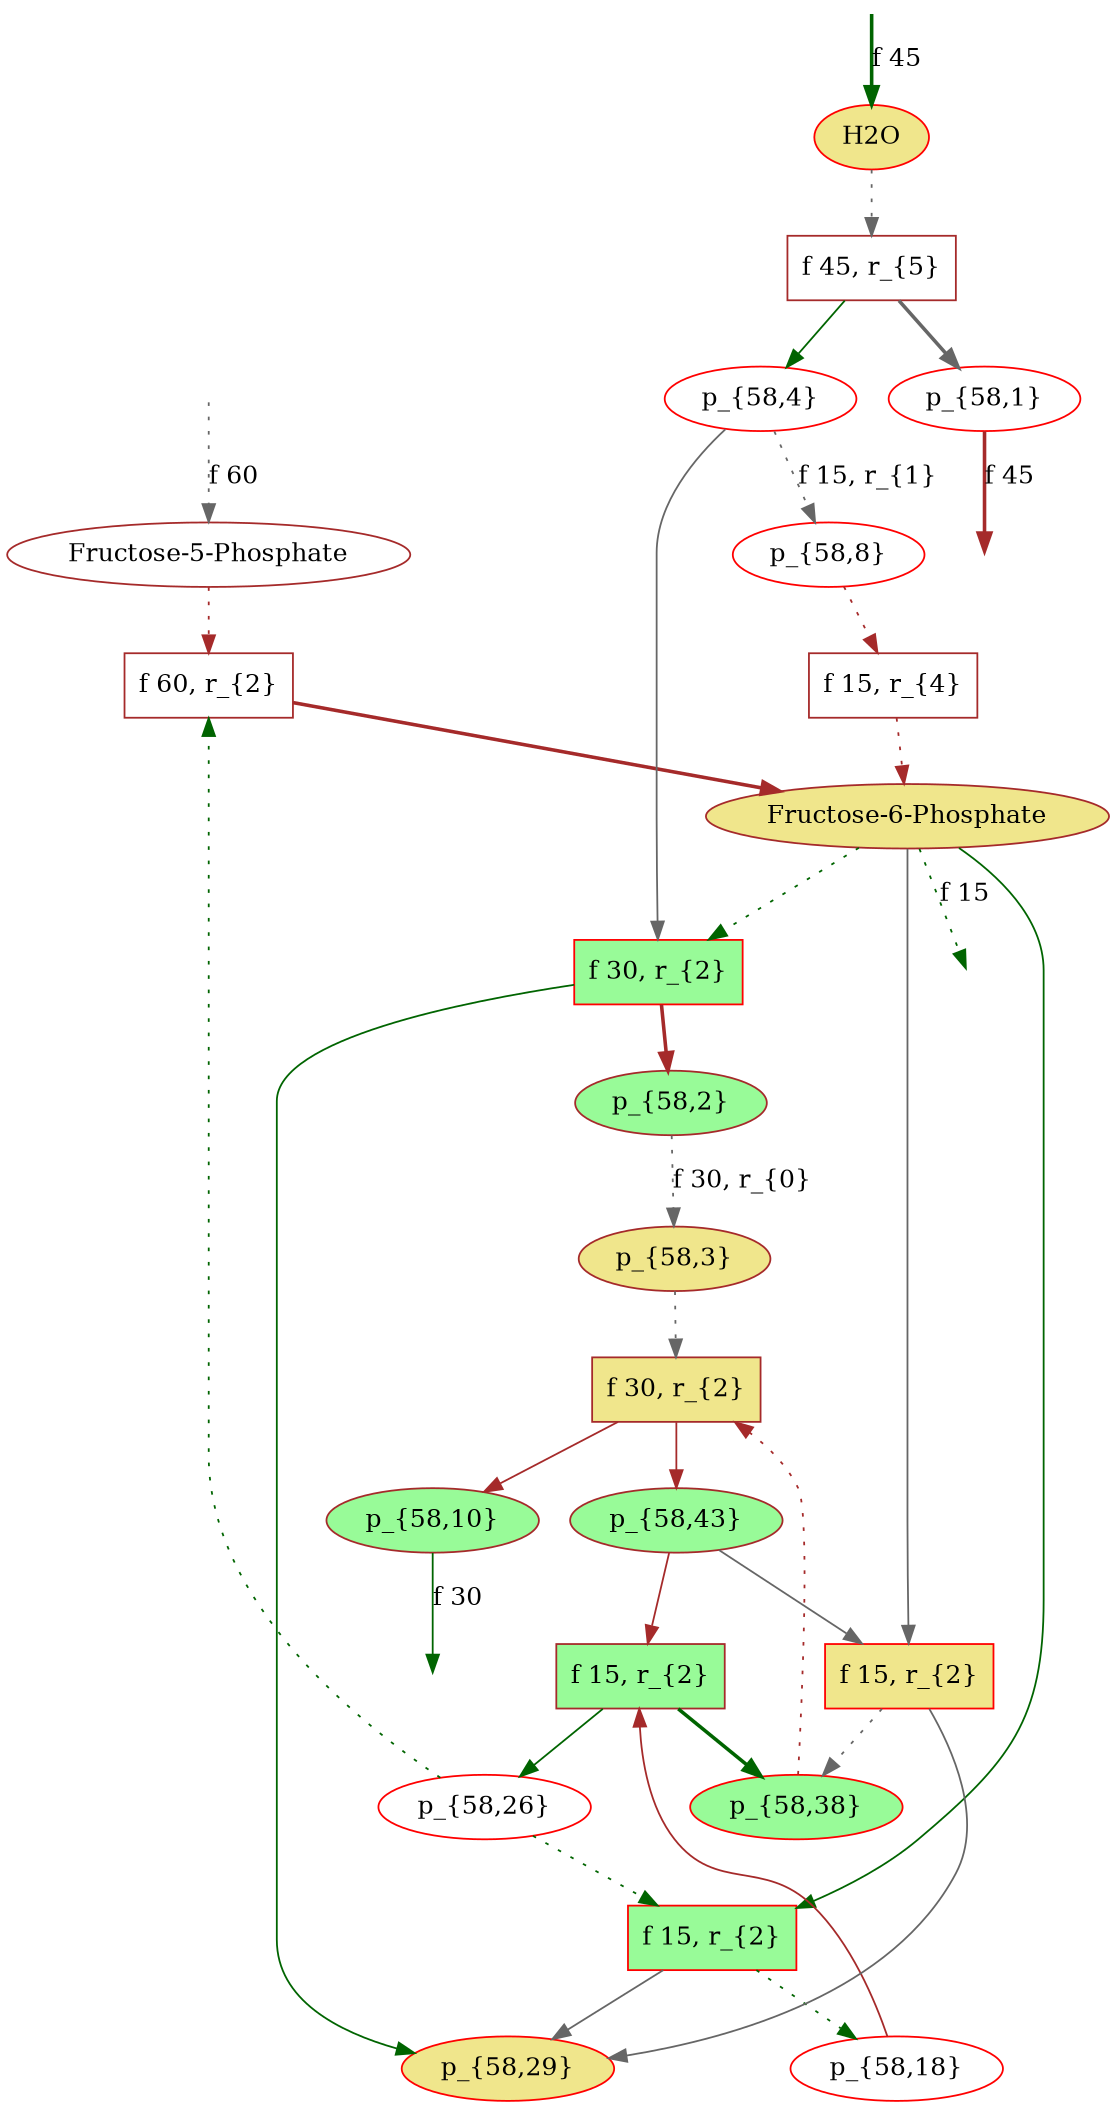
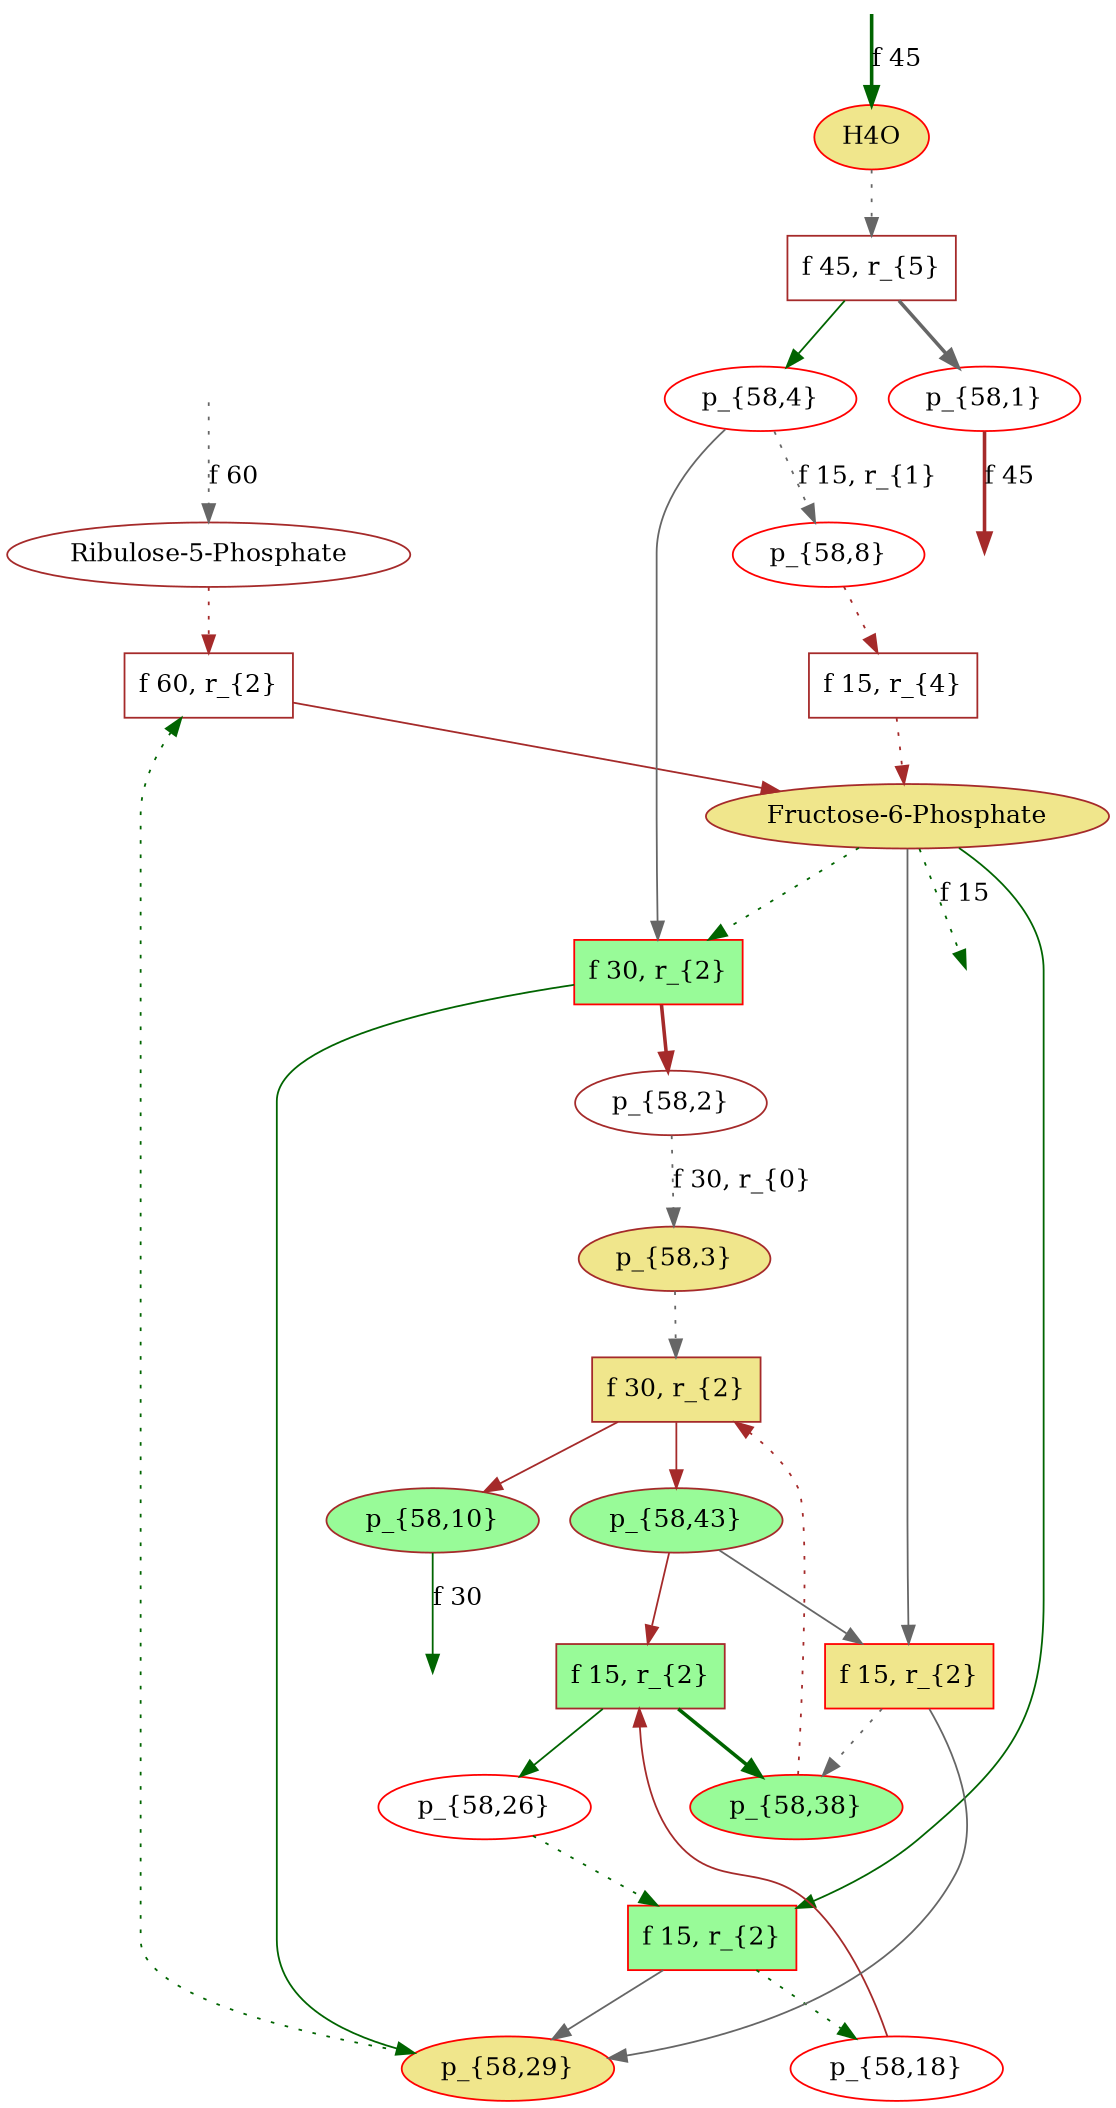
(872, 137) -> (872, 137)
(209, 555) -> (209, 555)
(527, 745) -> (527, 745)
(671, 1103) -> (671, 1103)
(209, 1302) -> (141, 1487)
